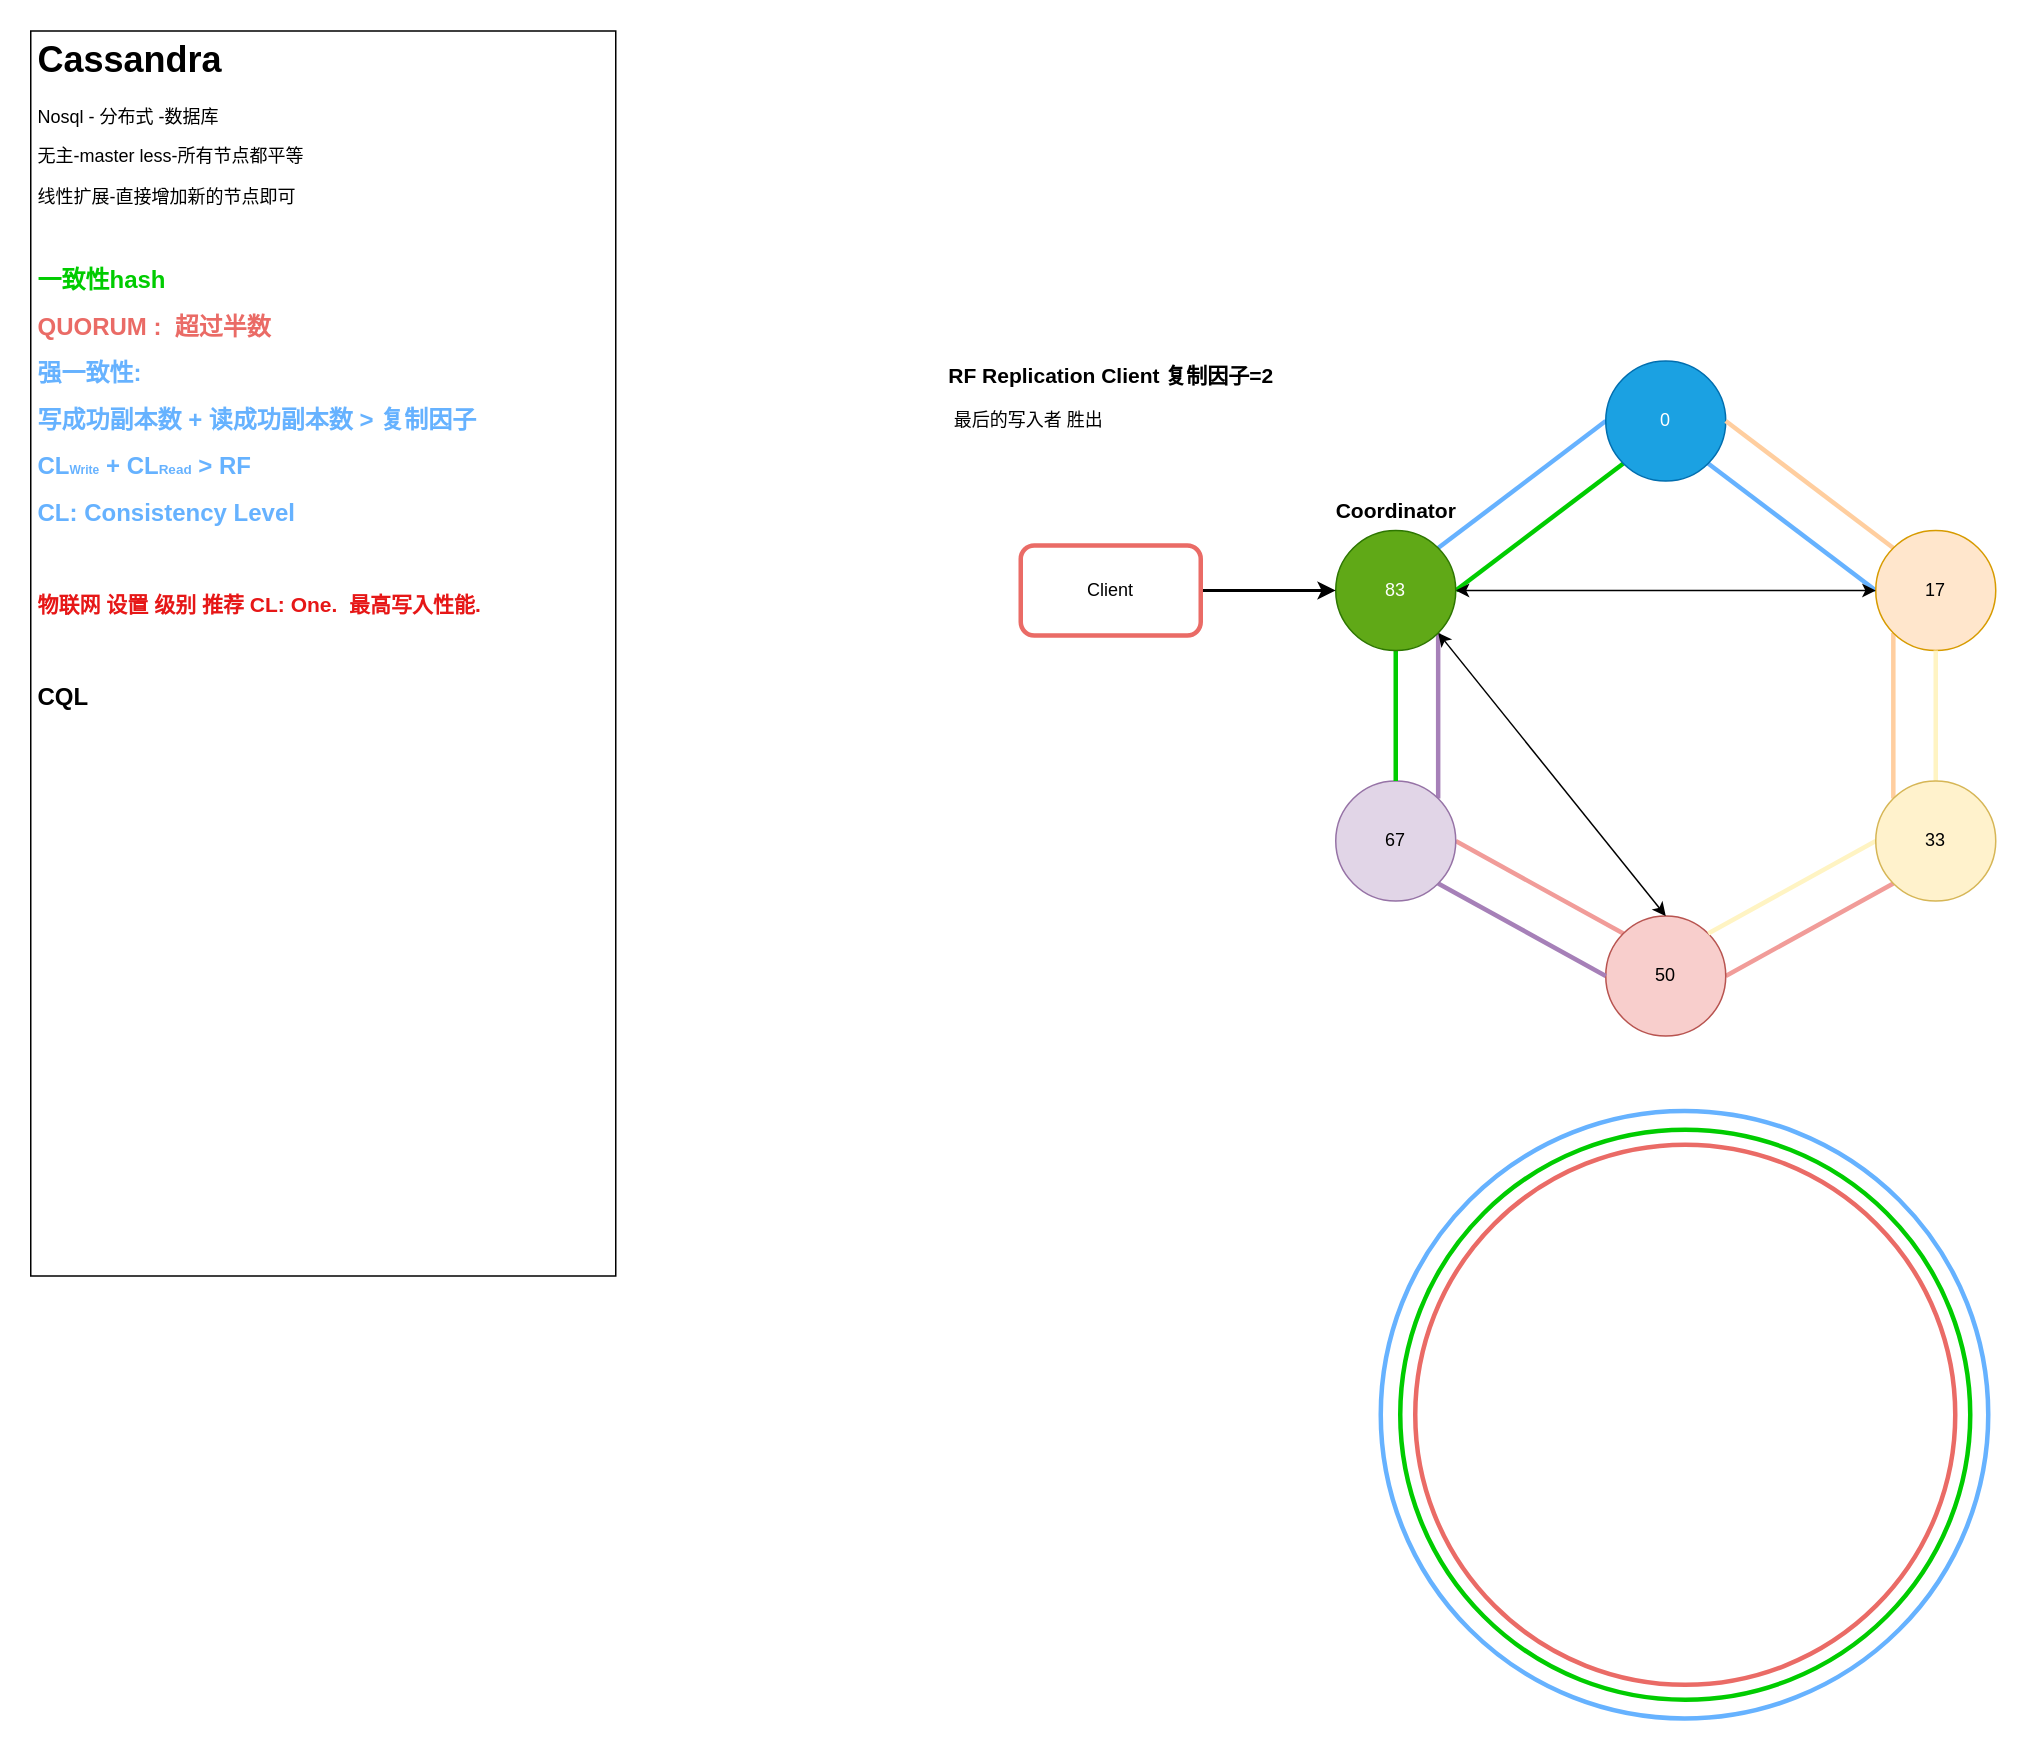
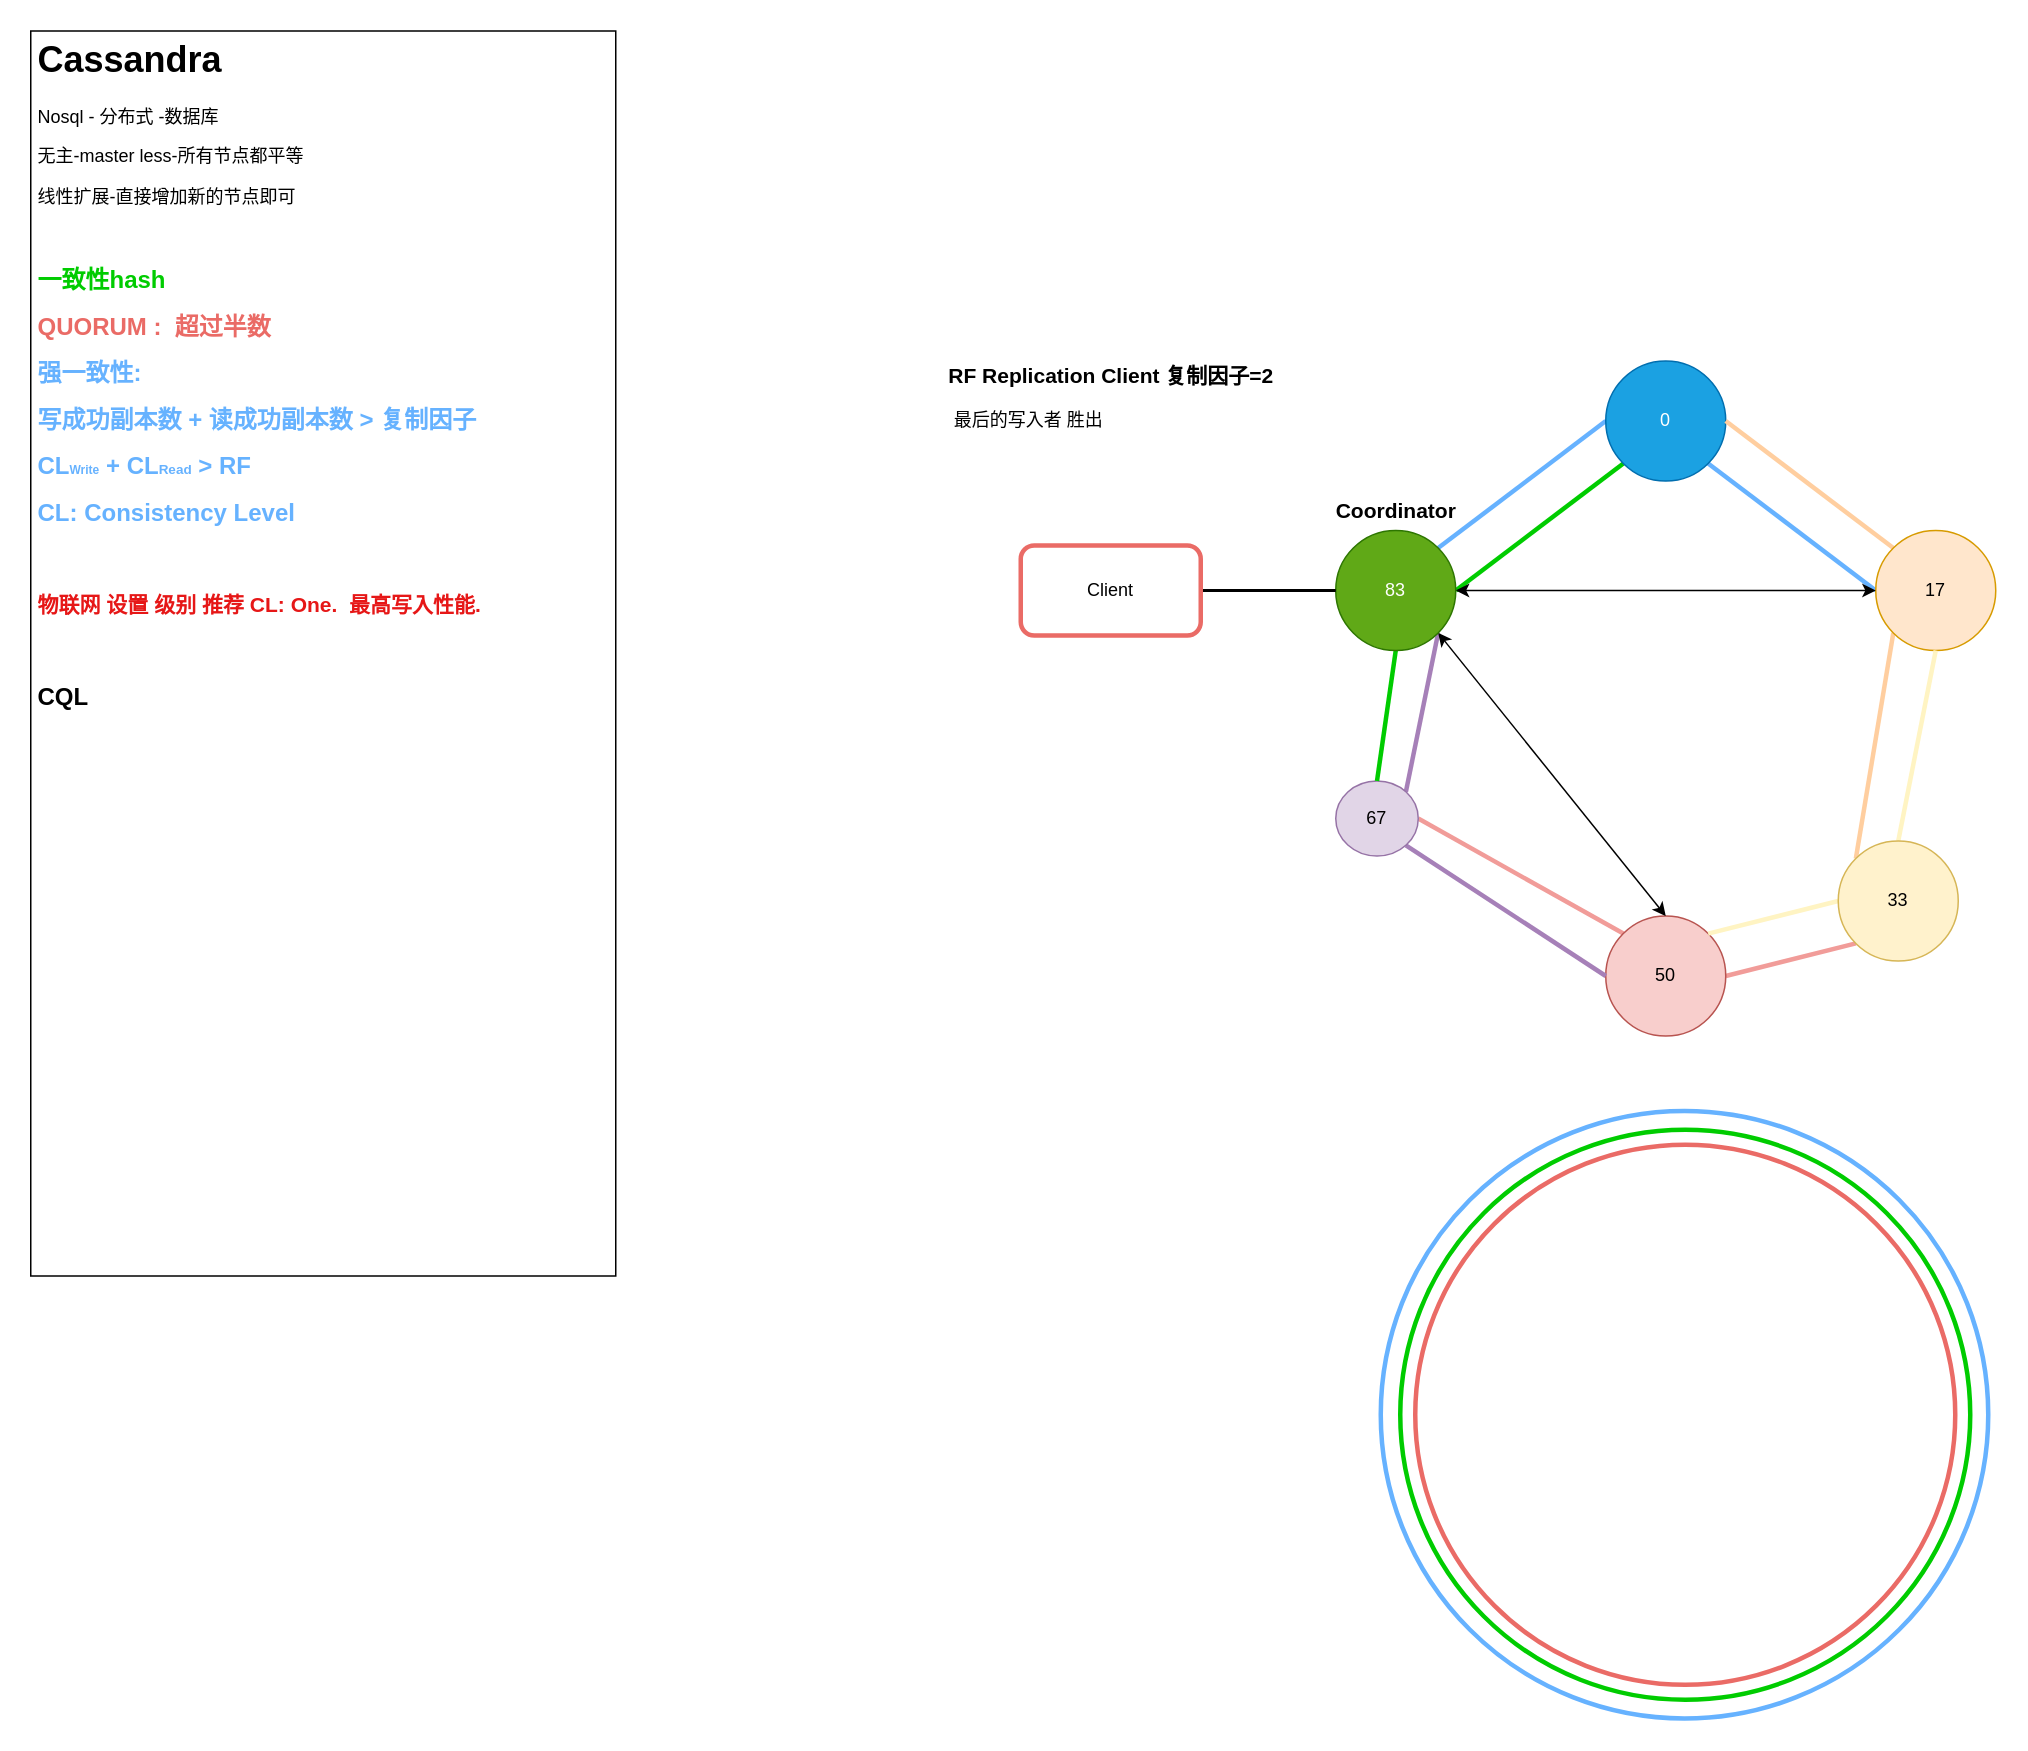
(1321, 590) -> (1327, 590)
(1396, 841) -> (1377, 818)
(1936, 841) -> (1898, 901)
